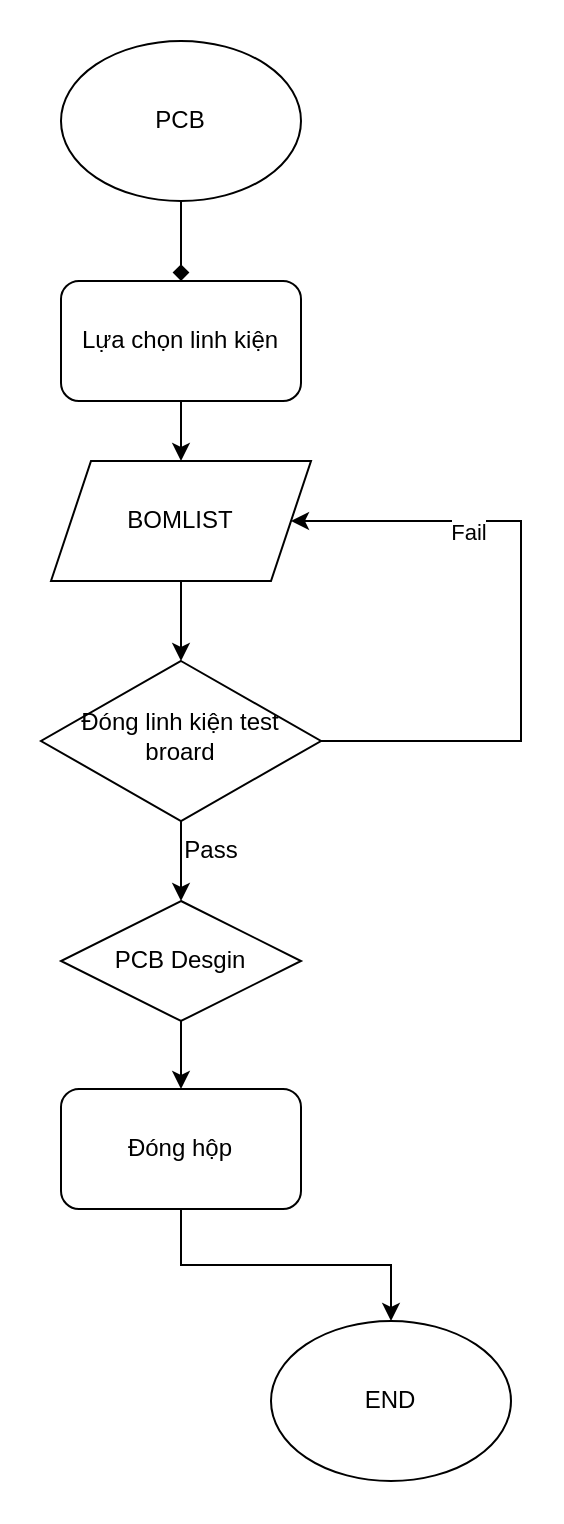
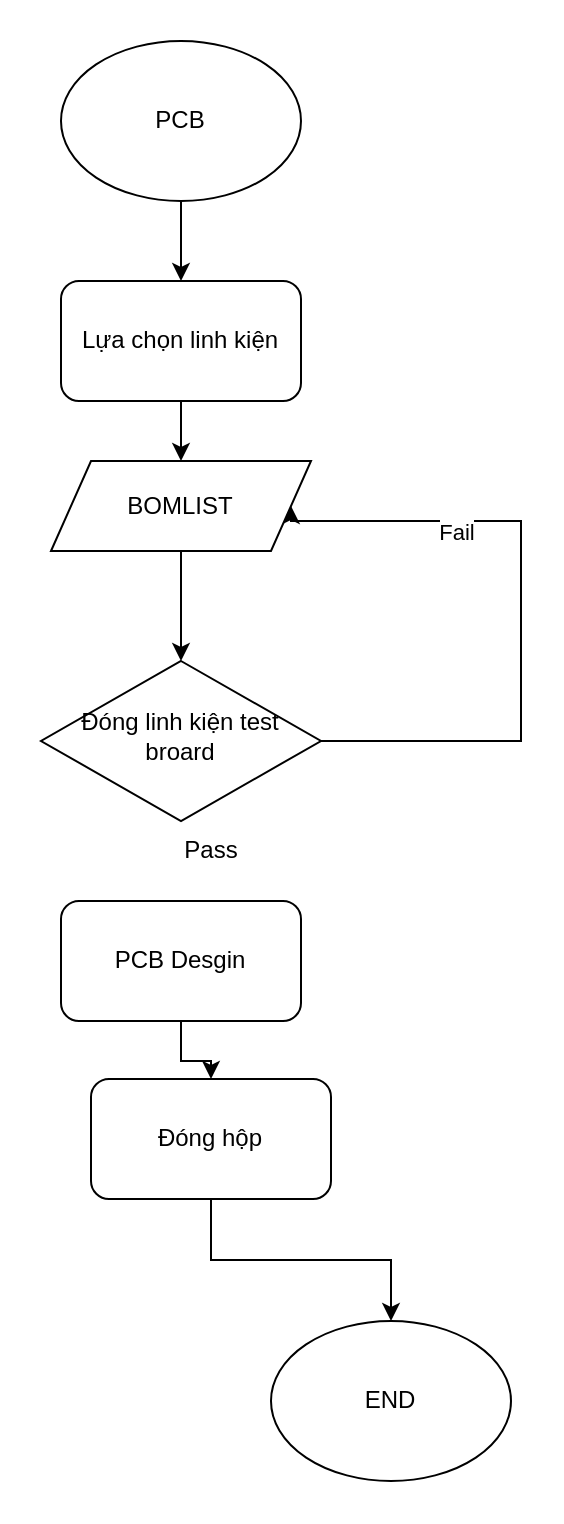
(181, 265) -> (181, 266)
(181, 521) -> (181, 506)
(181, 854) -> none
(181, 961) -> (181, 961)
(181, 1149) -> (211, 1139)
